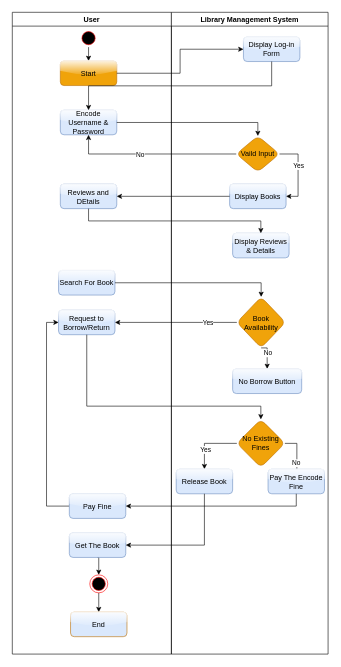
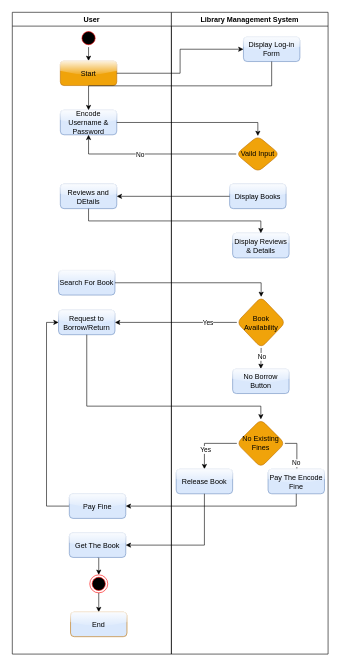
(295, 196) -> none
(267, 381) -> (261, 381)
